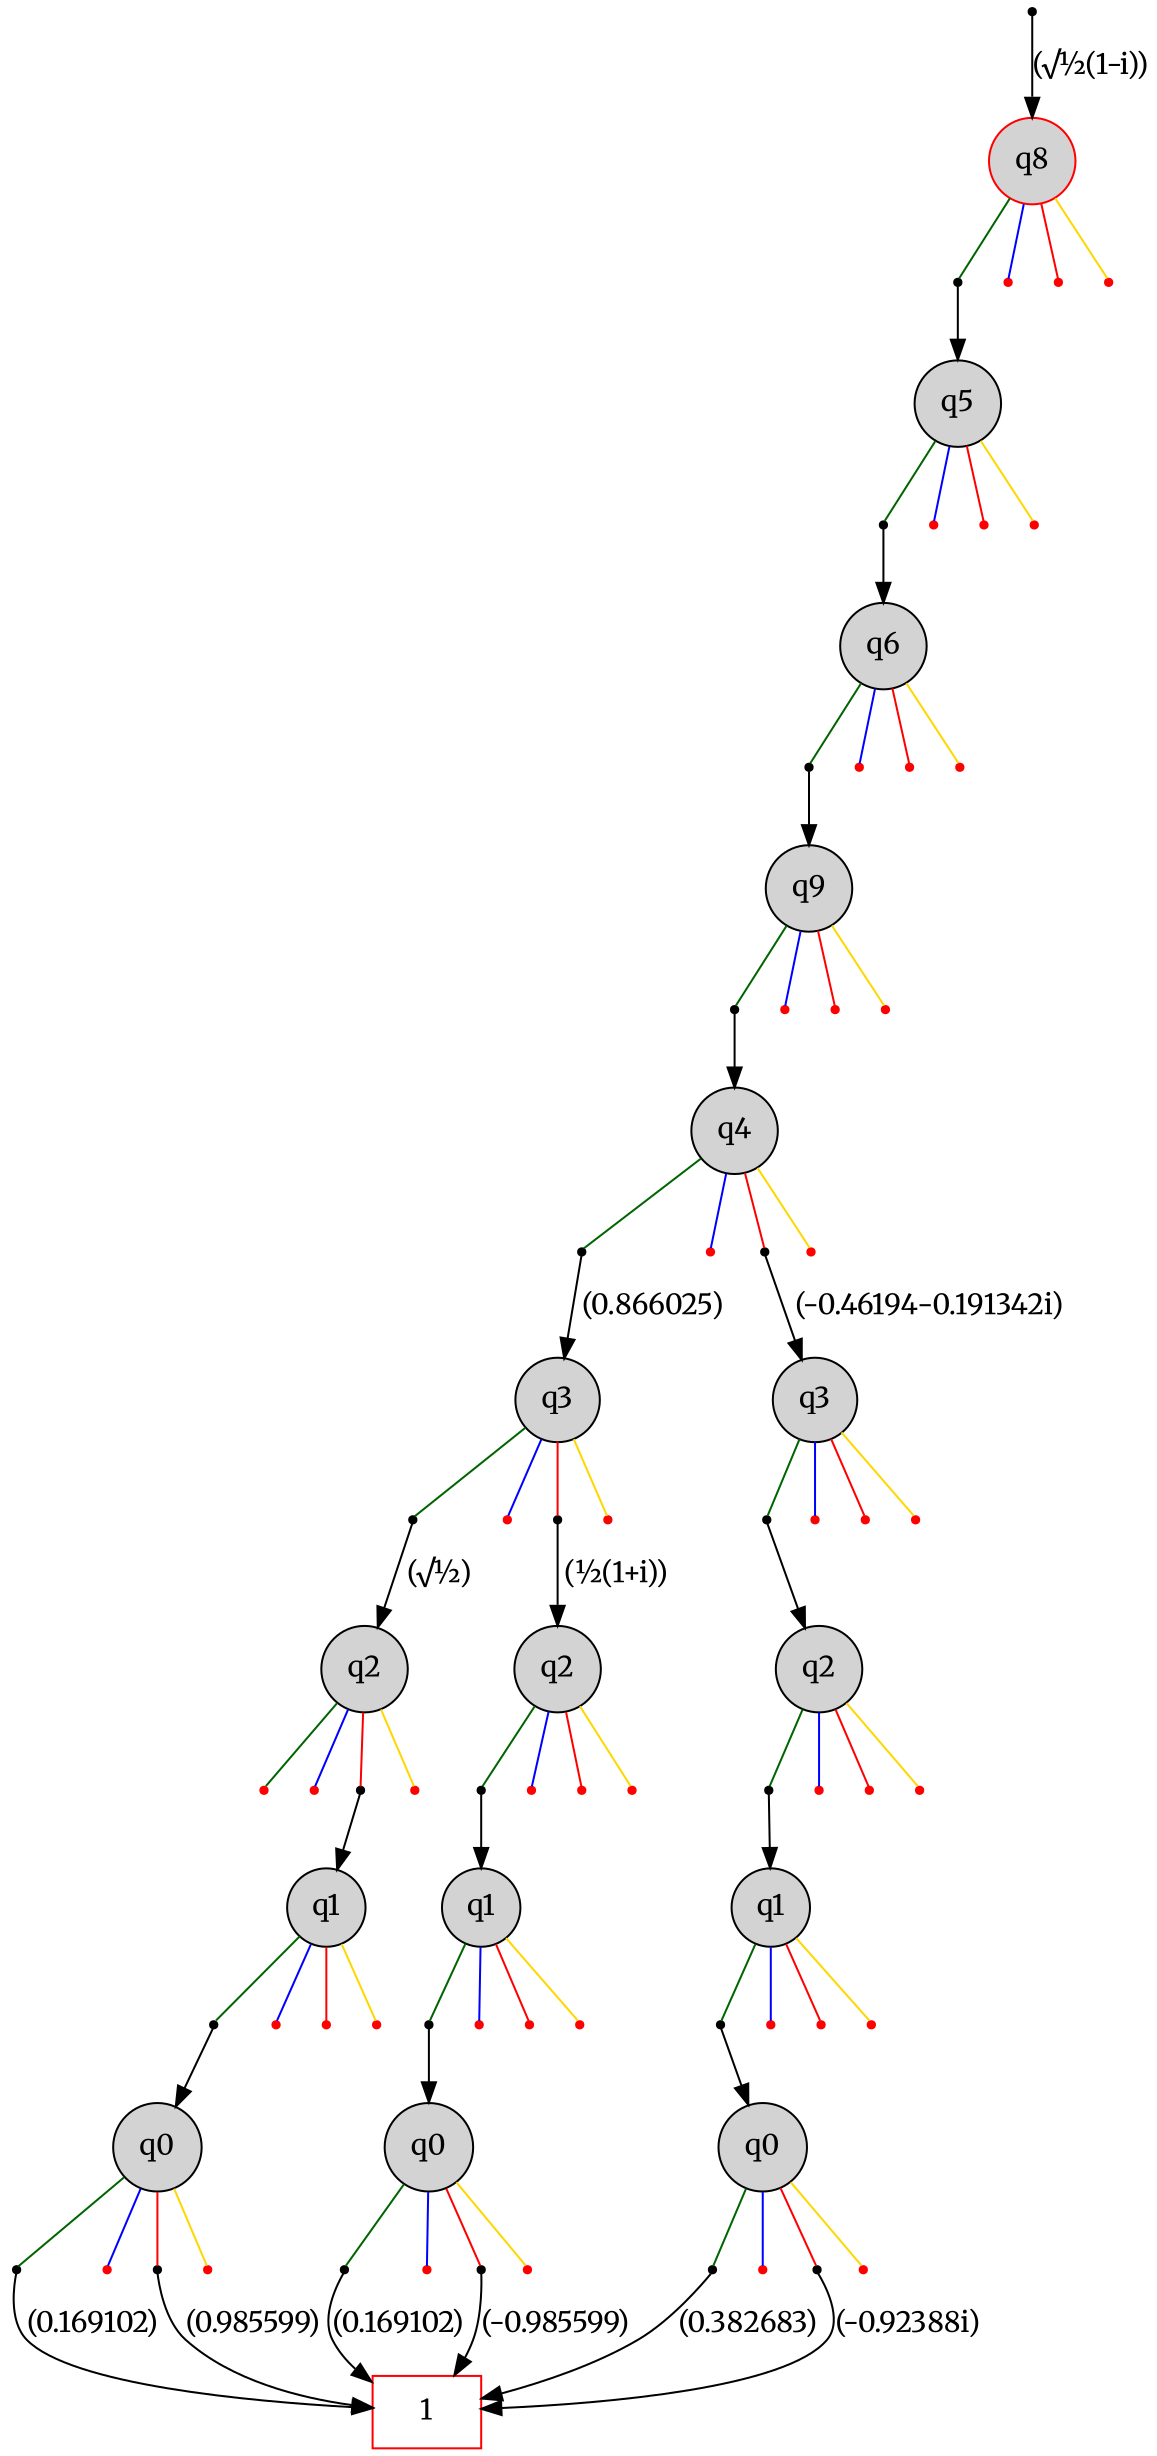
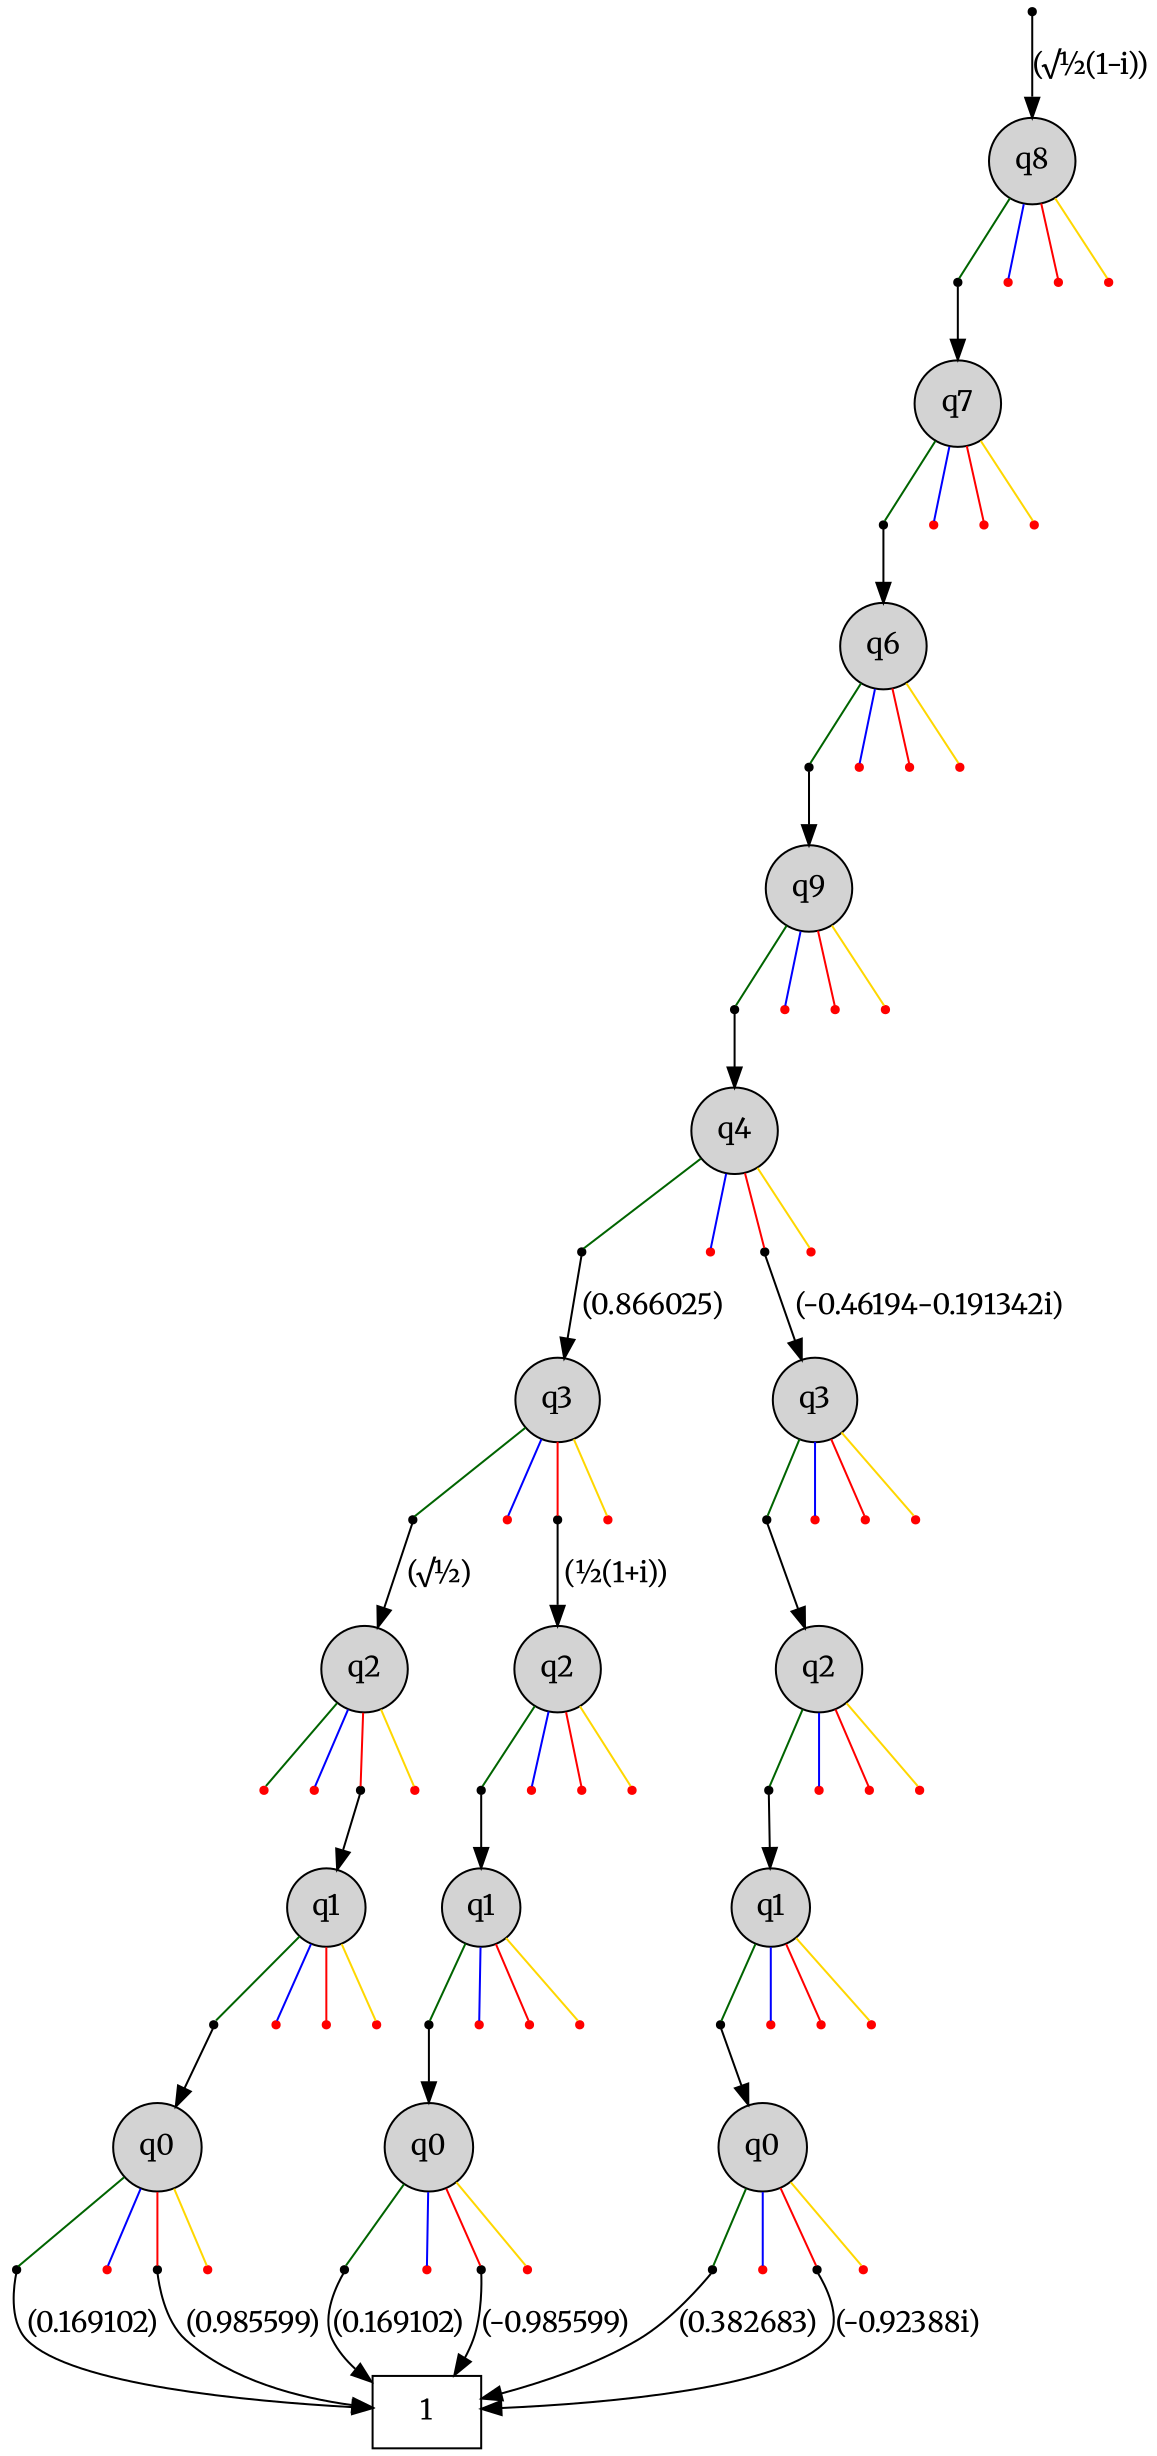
(1032, 161) -> (1032, 161)
(958, 404) -> (958, 404)
(427, 2412) -> (427, 2412)
